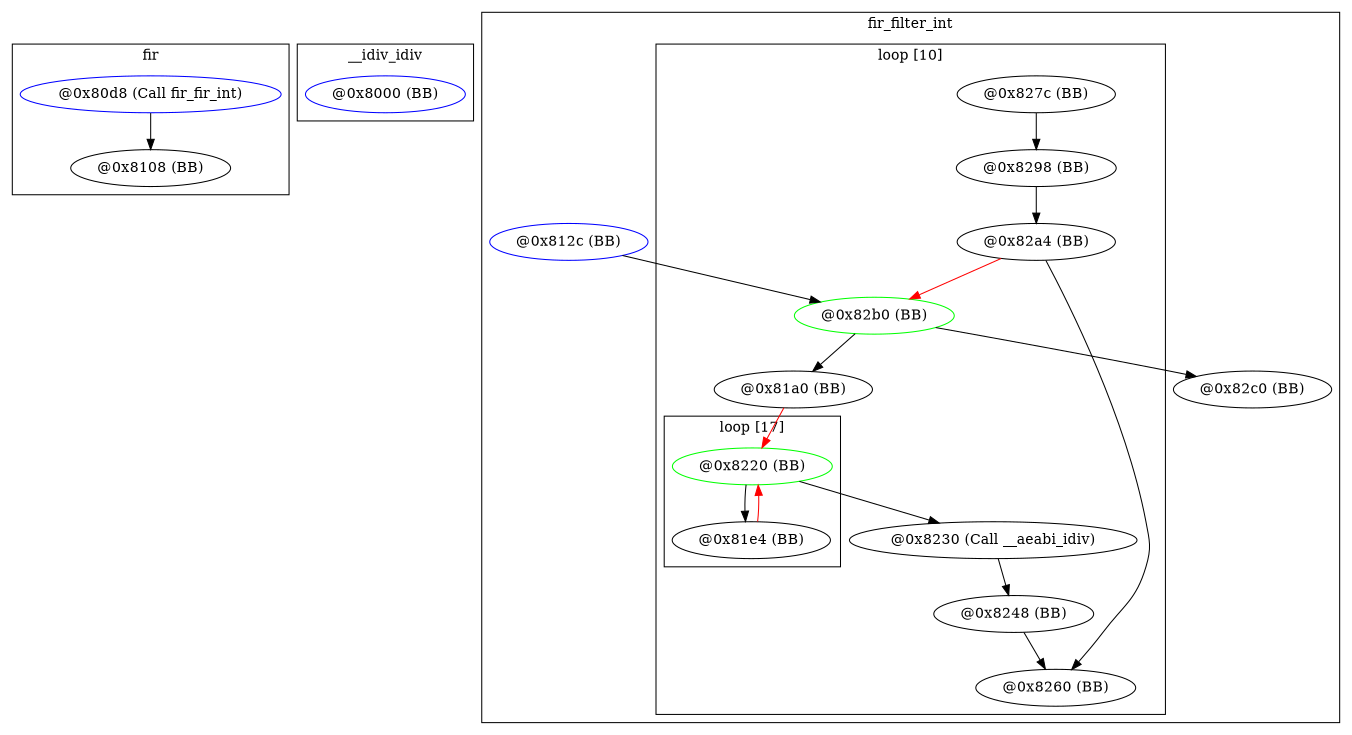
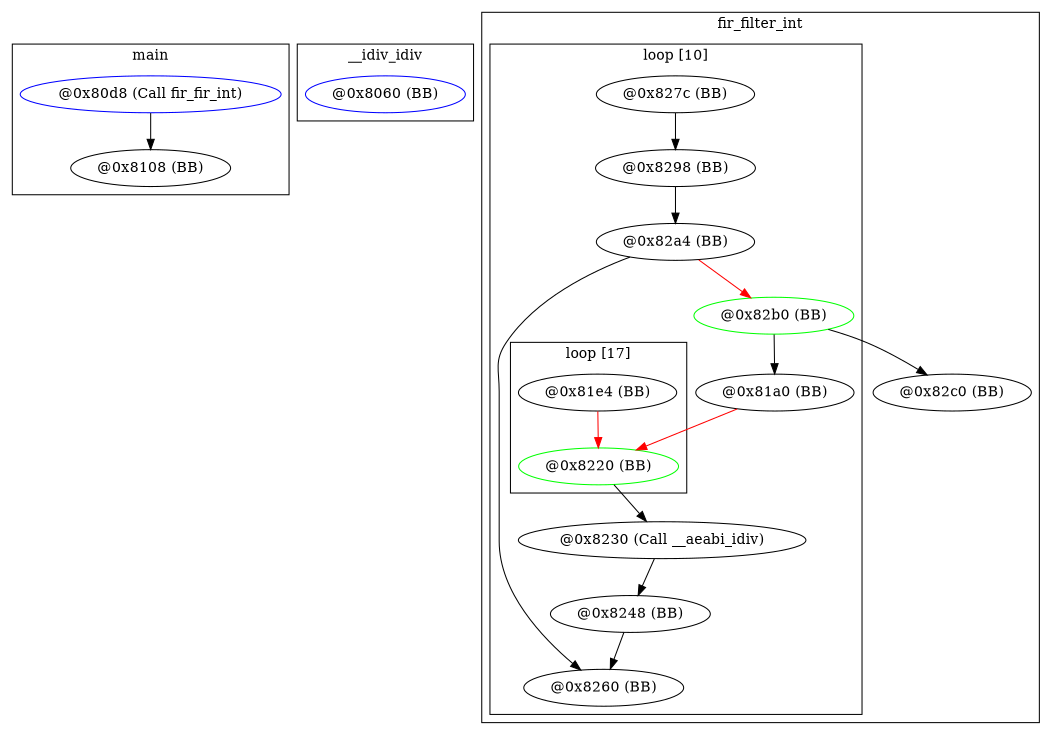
(151, 56) -> (151, 56)
(385, 94) -> (385, 94)
(569, 242) -> none
(745, 498) -> none
